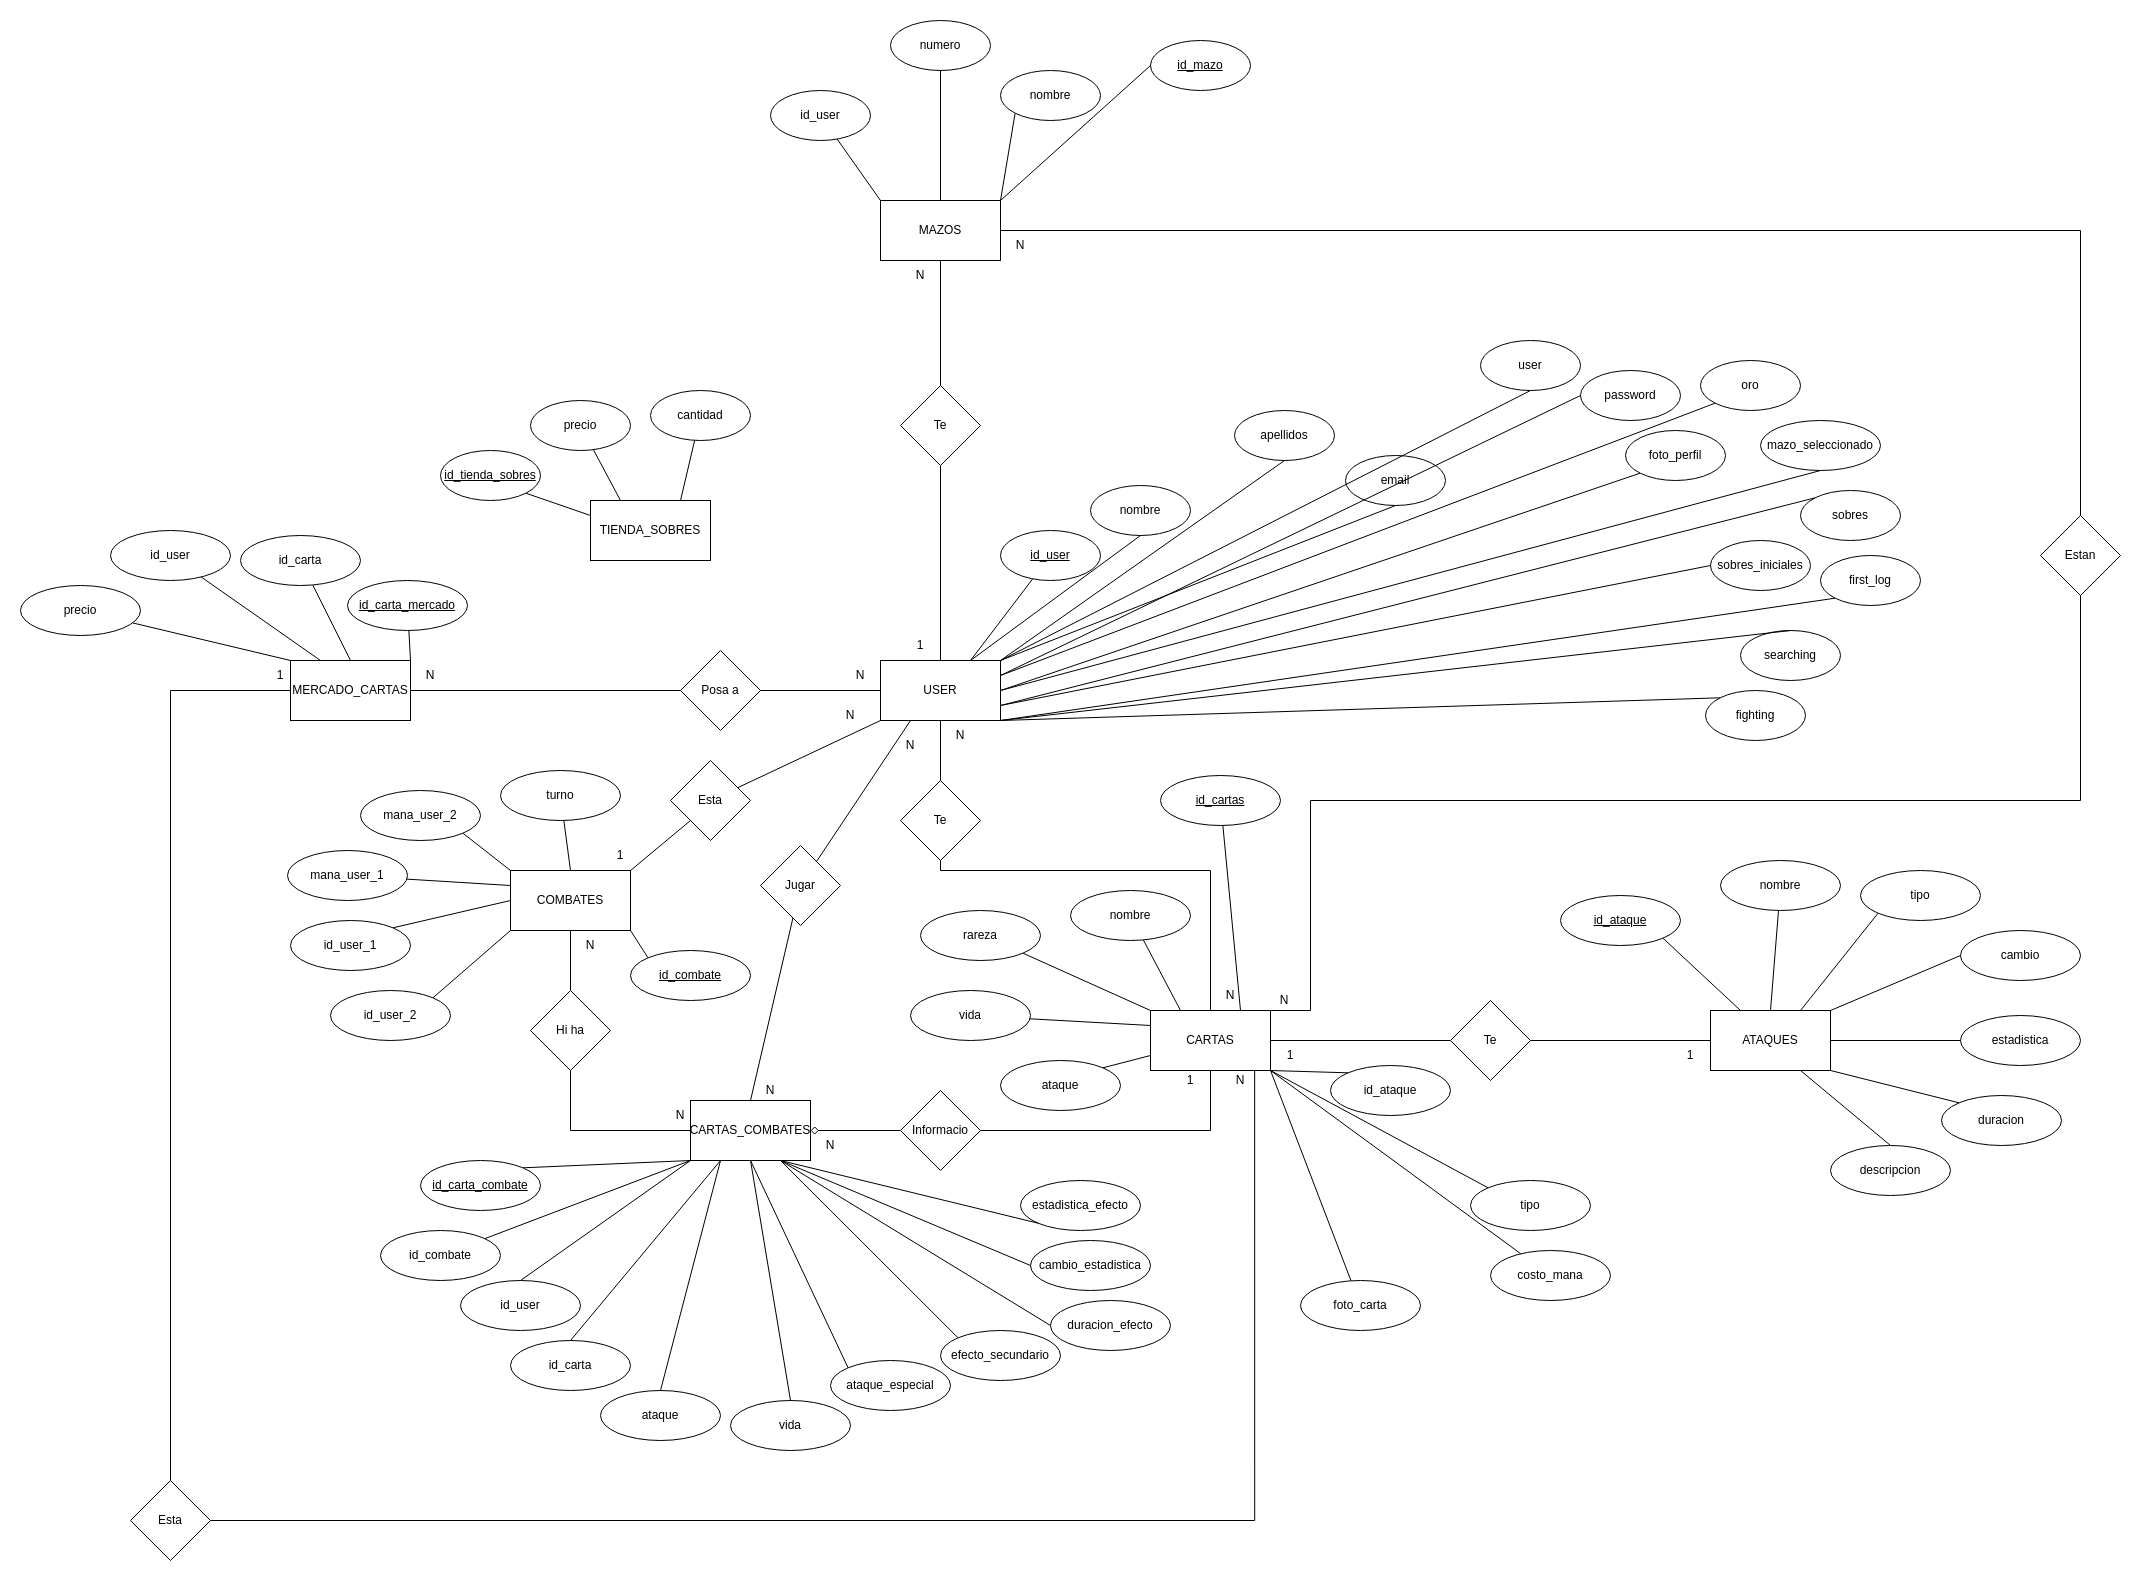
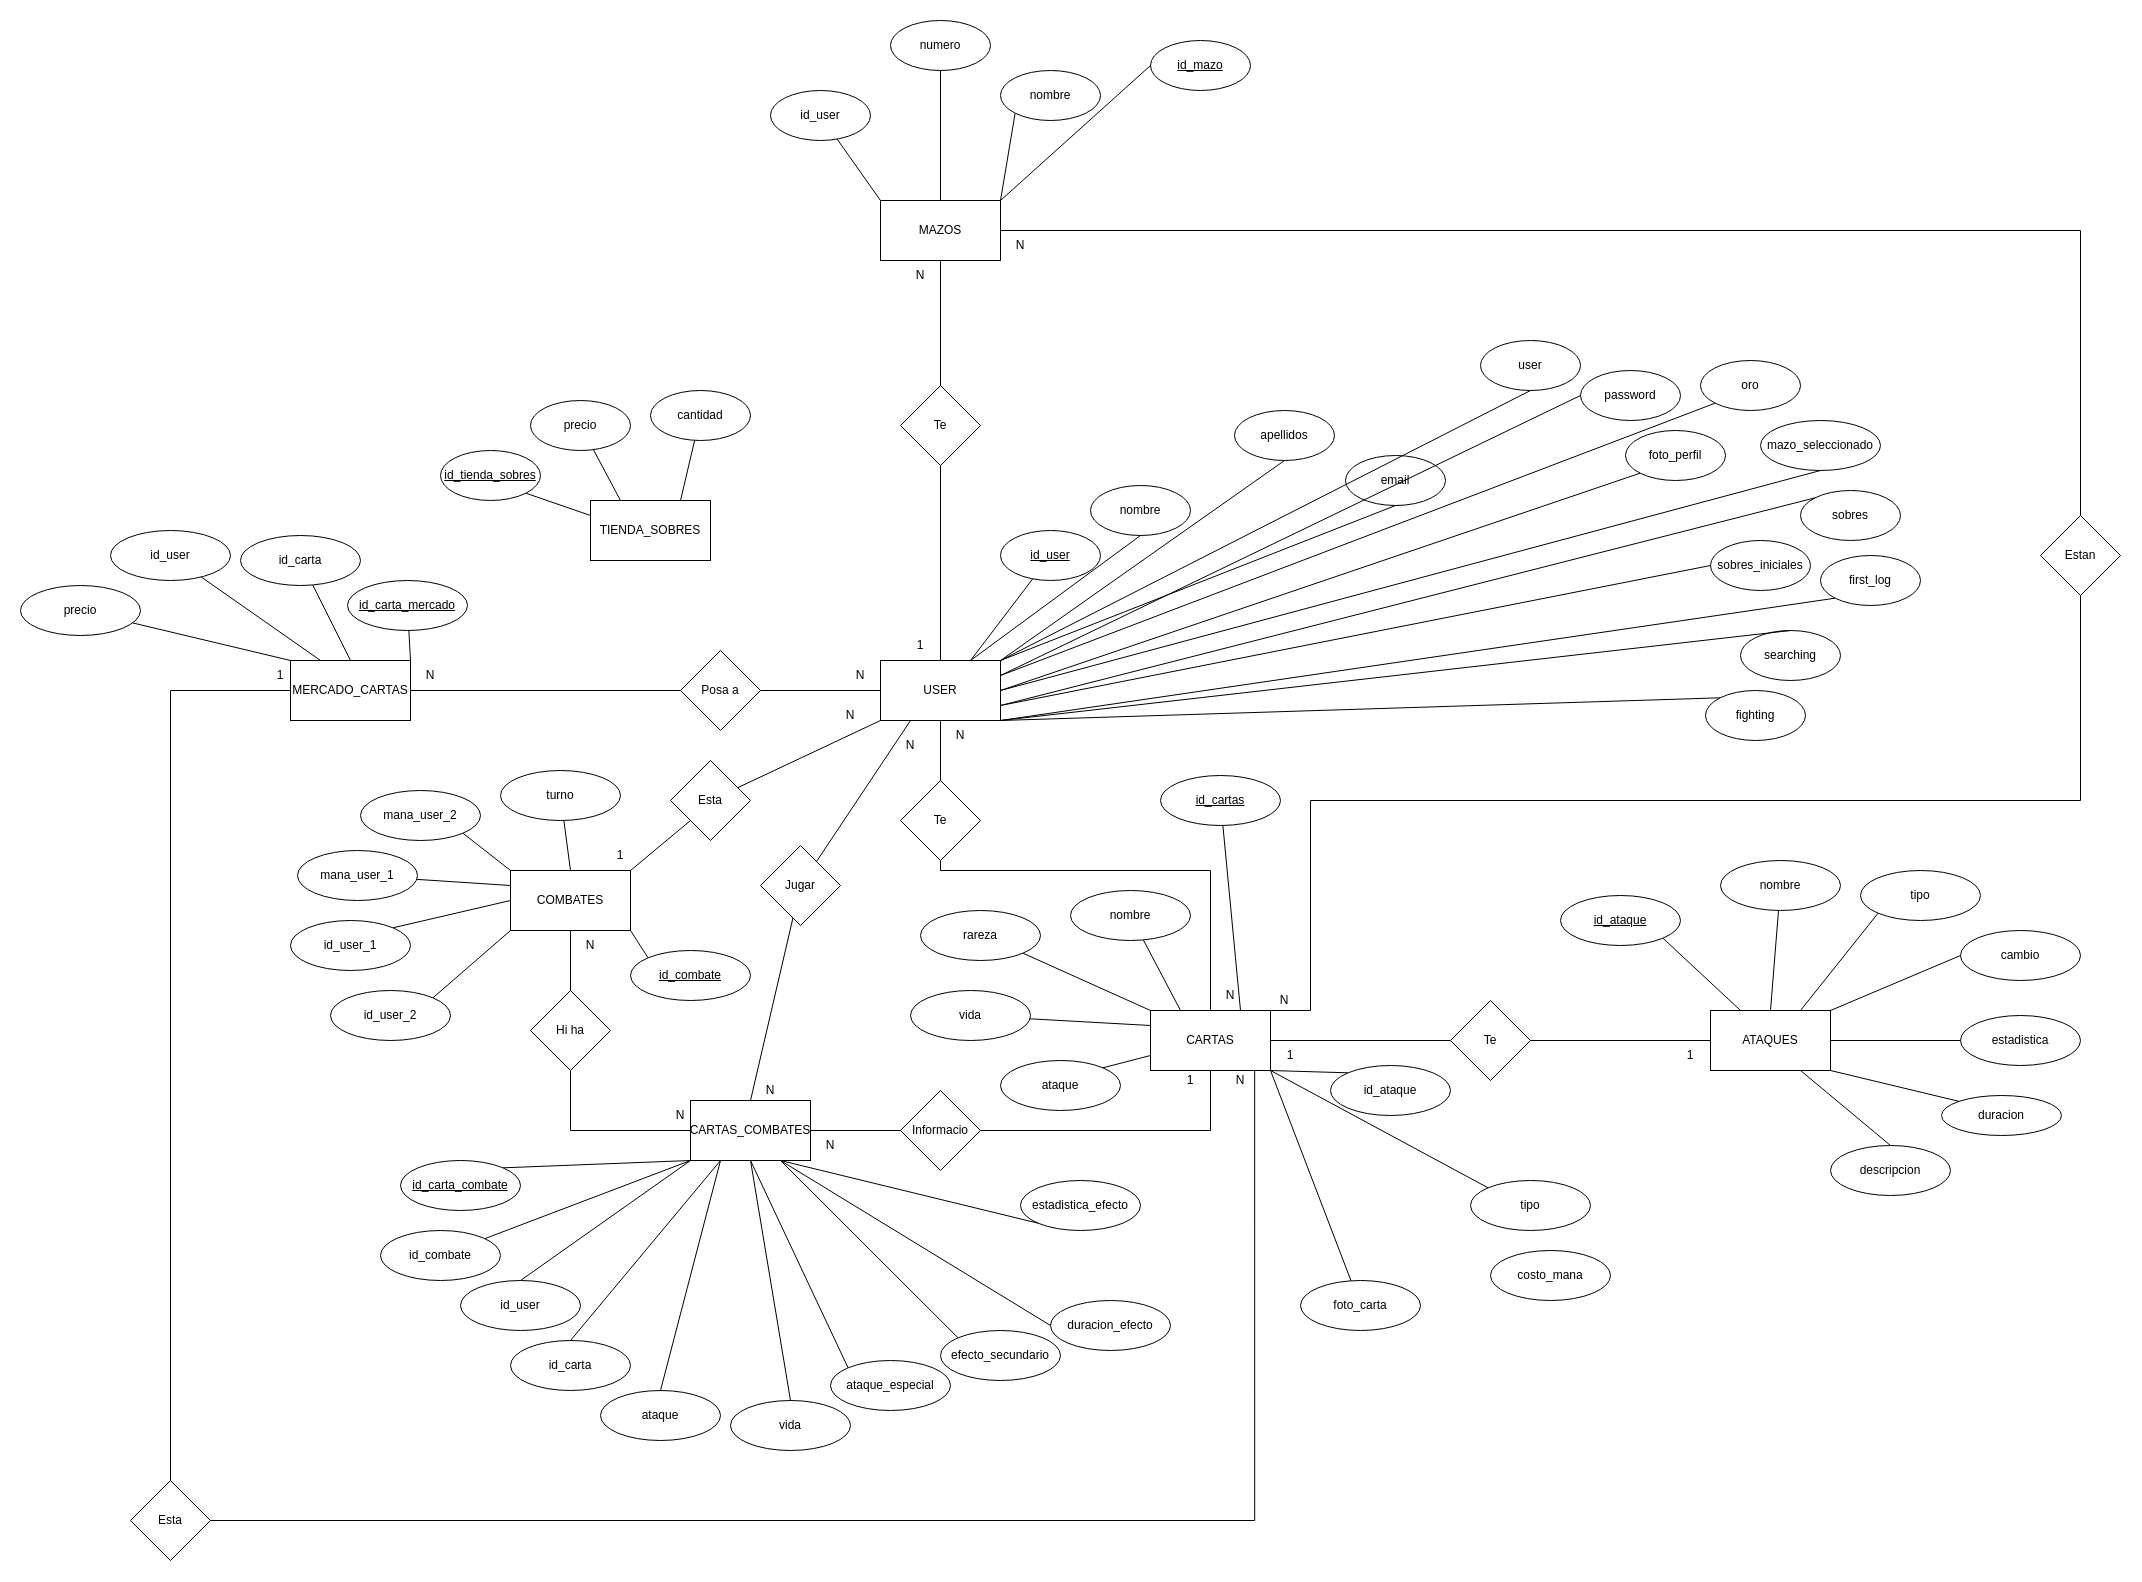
(348, 876) -> (358, 876)
(2002, 1121) -> (2002, 1116)
(819, 1131) -> (815, 1131)
(1398, 1164) -> none
(481, 1186) -> (461, 1186)
(911, 1215) -> none
(1091, 1266) -> none
